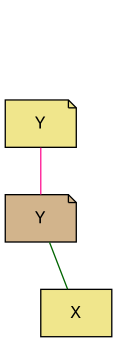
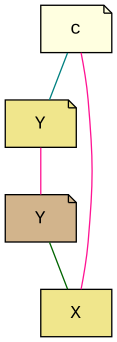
none -> (76, 29)
